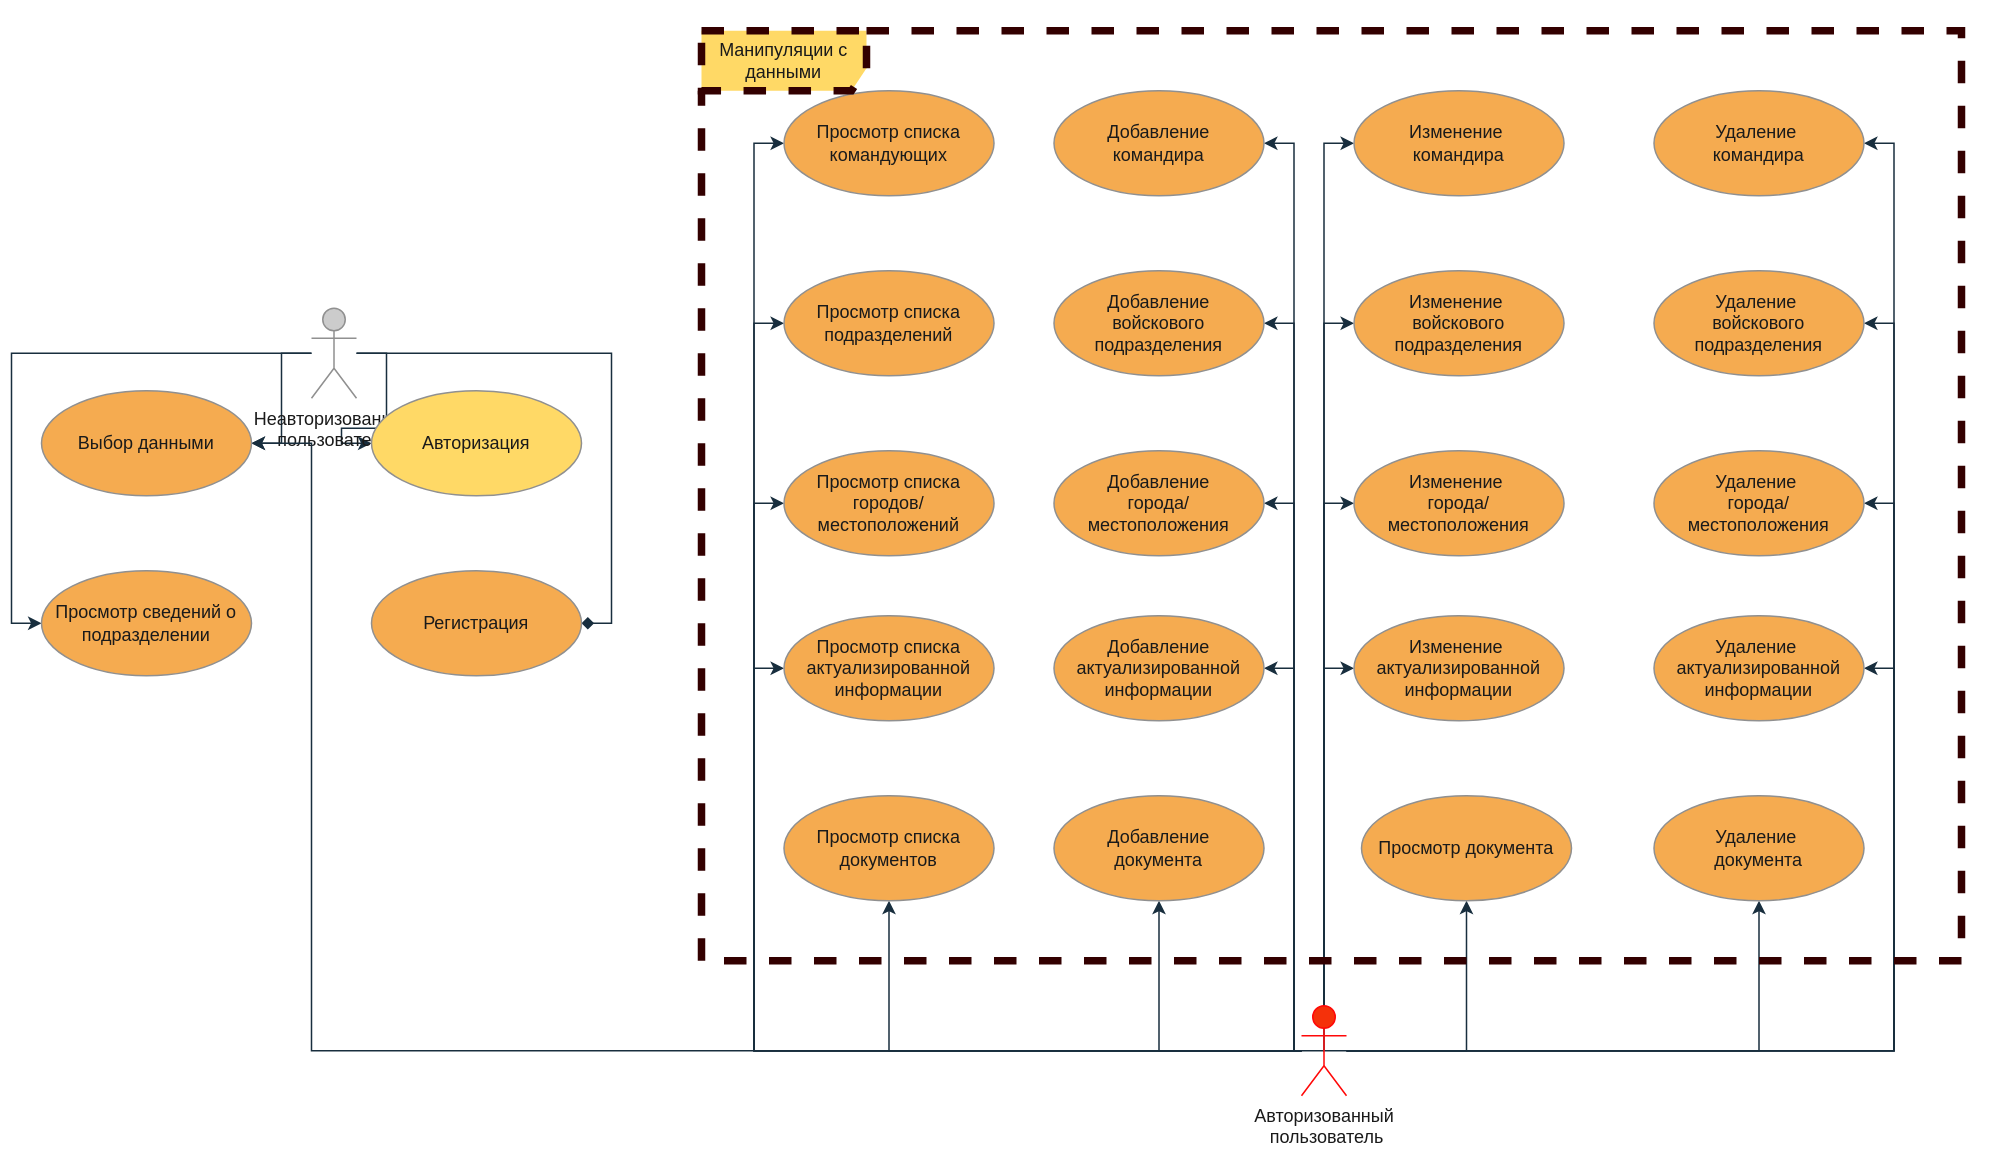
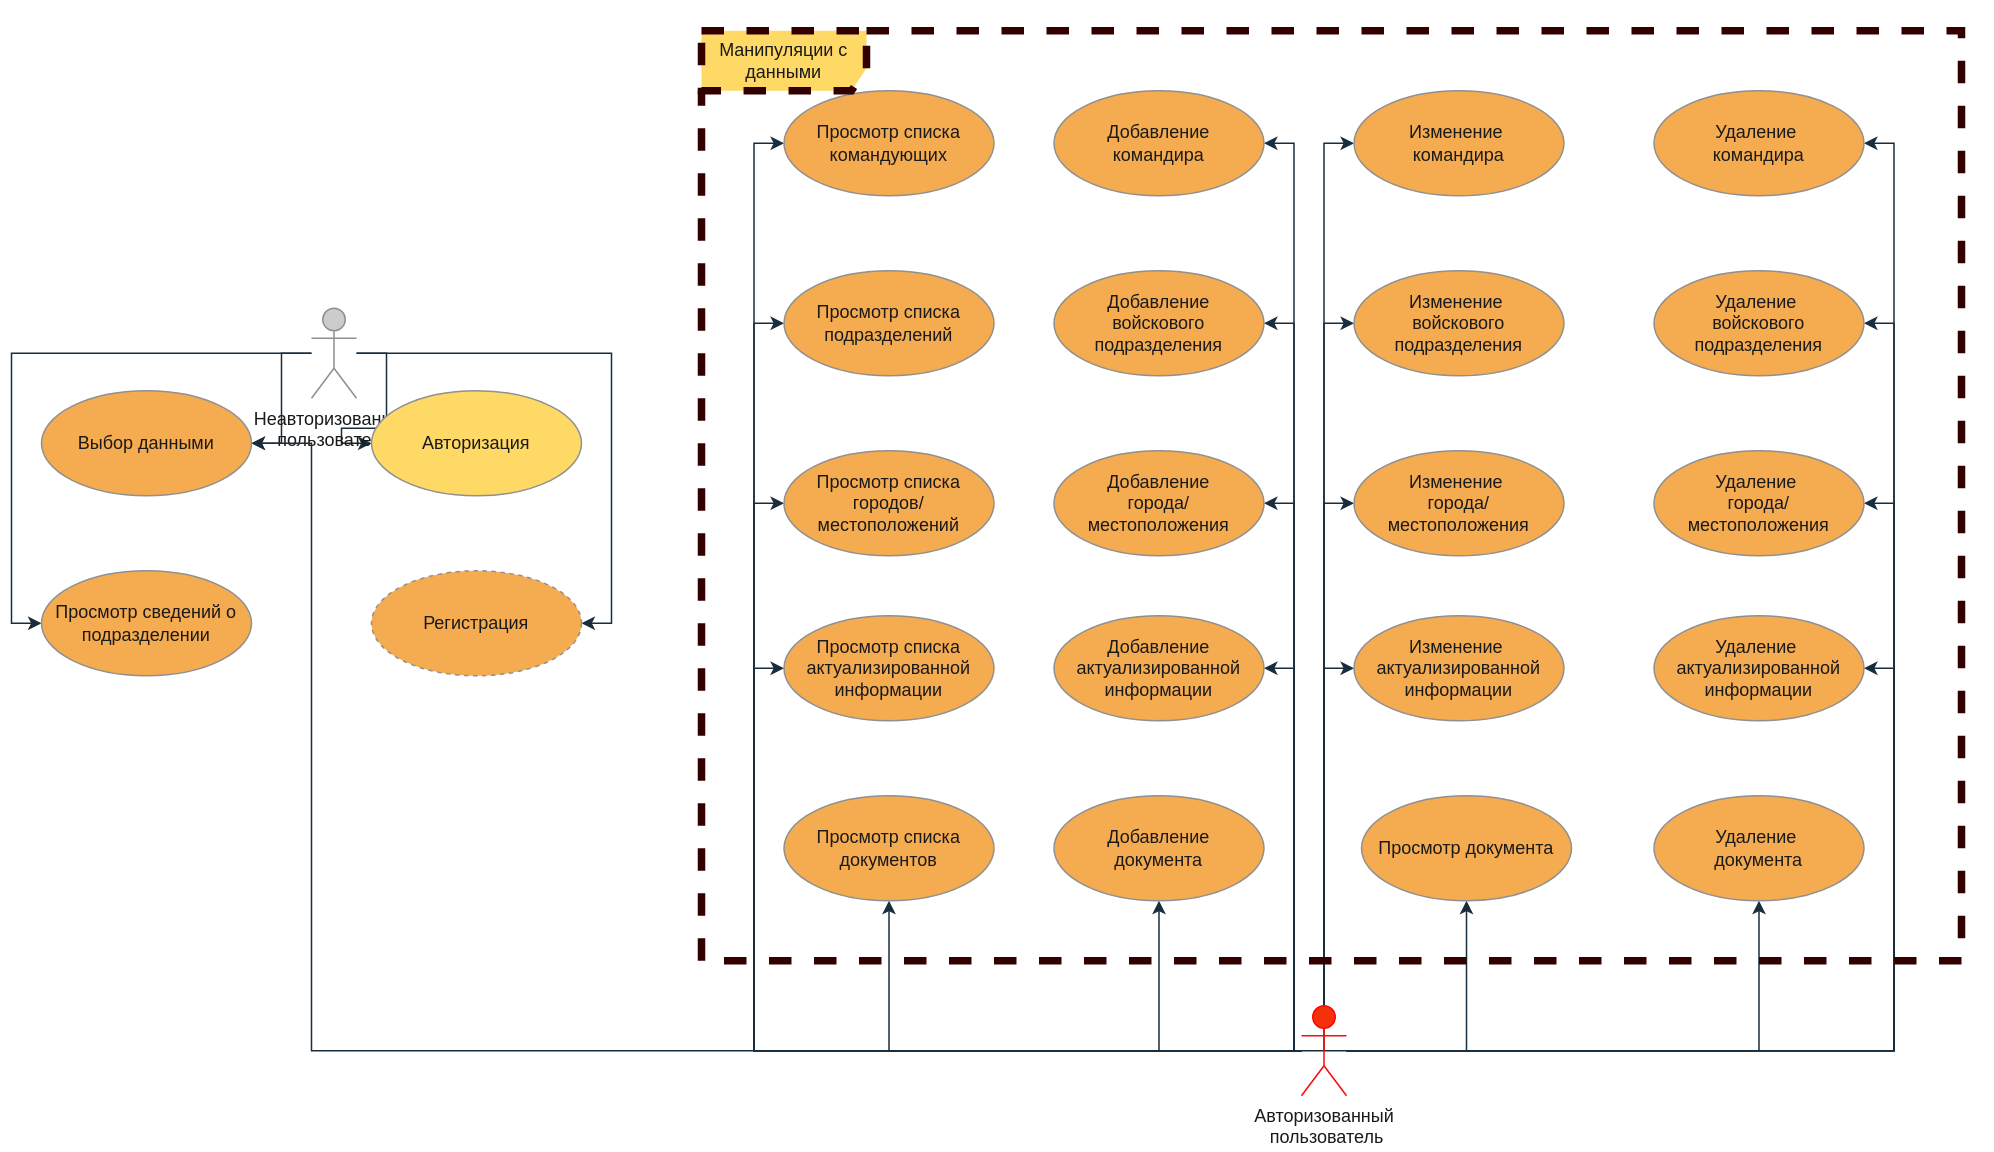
(476, 623) -> (476, 623)
(594, 623) -> (593, 623)
